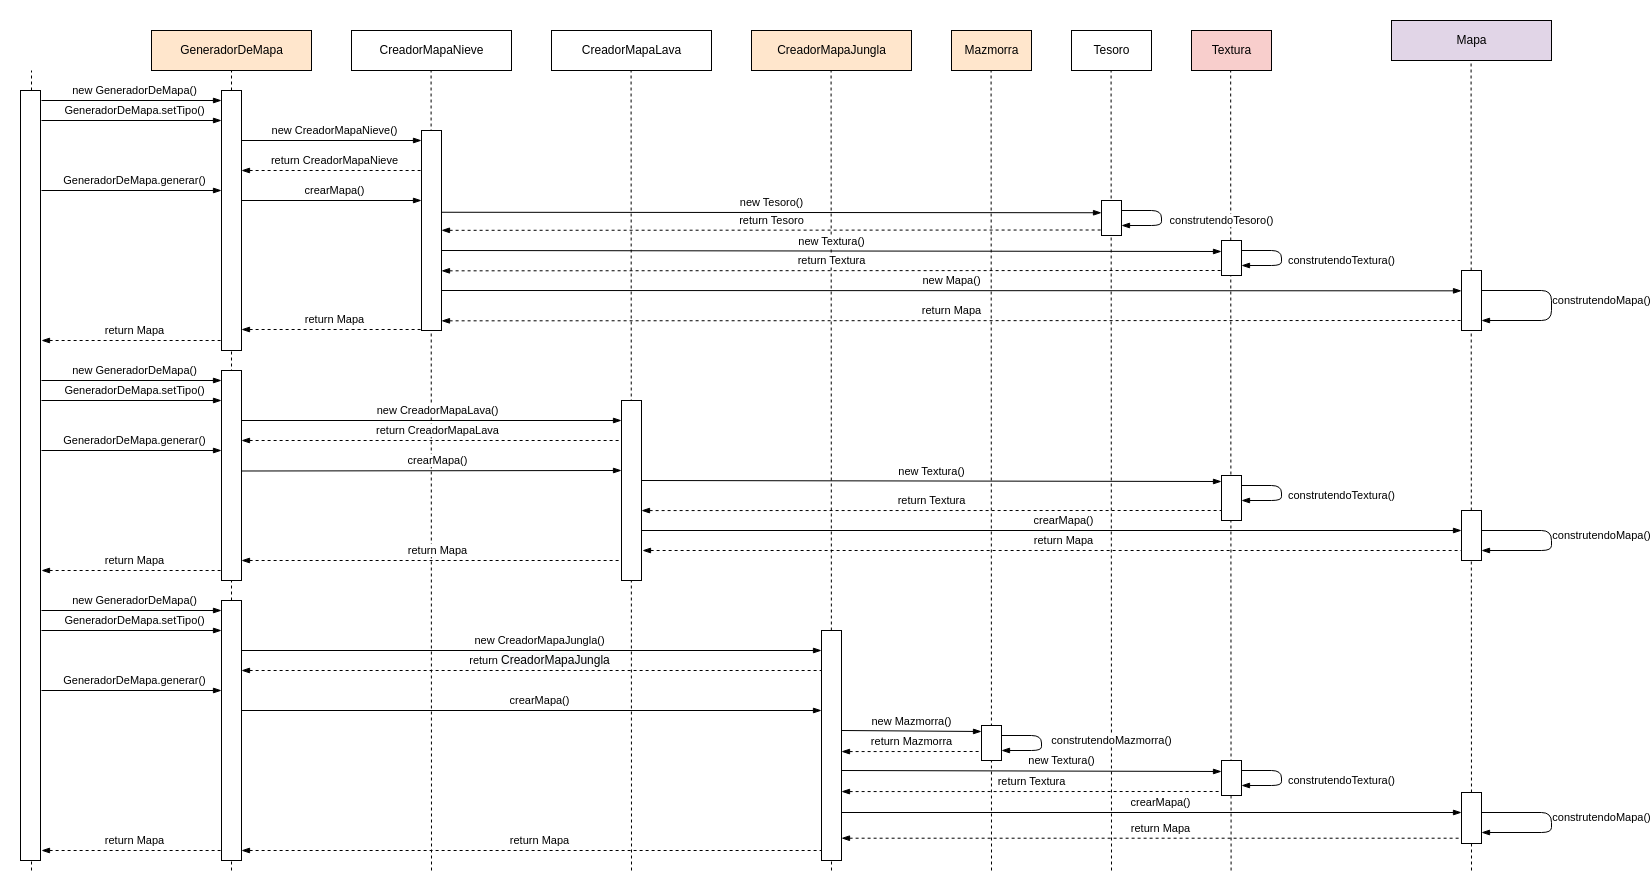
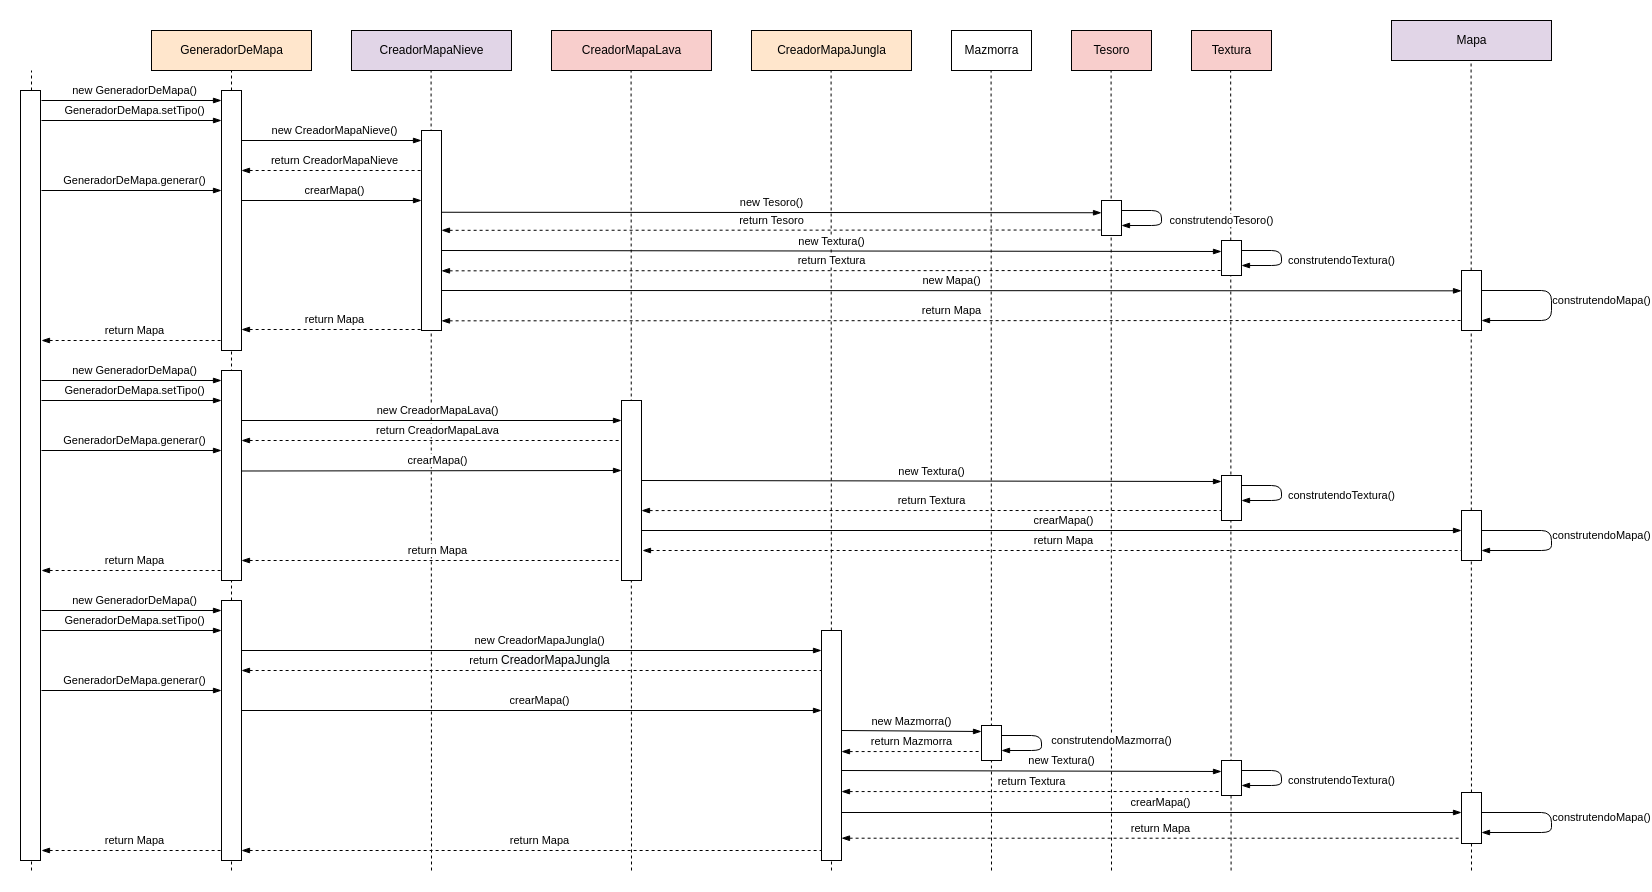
(432, 51) -> (432, 51)
(632, 51) -> (632, 51)
(992, 51) -> (992, 51)
(1112, 51) -> (1112, 51)
